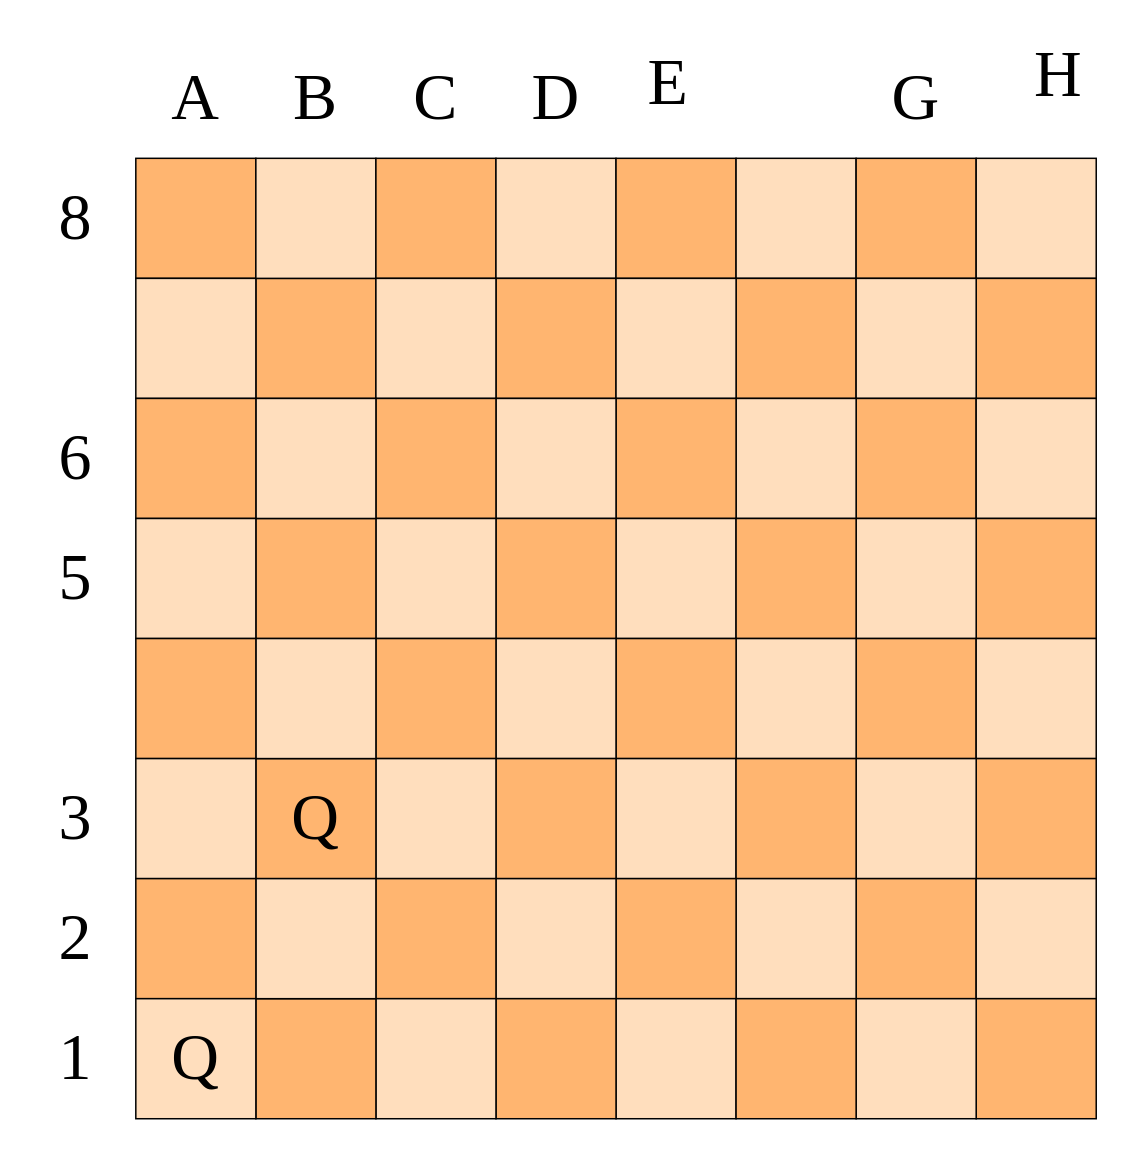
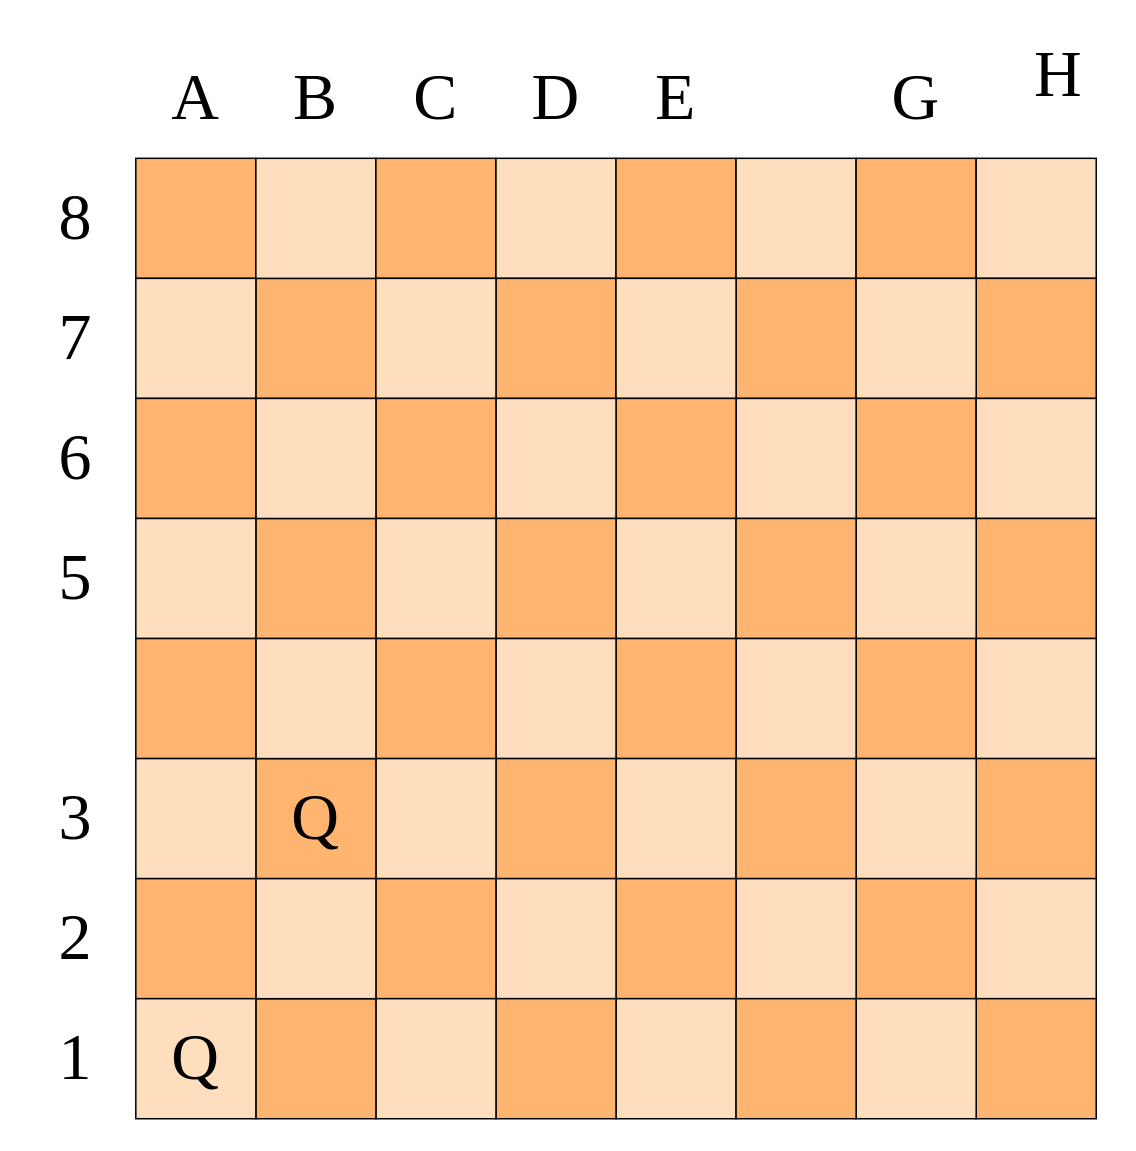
(668, 83) -> (676, 98)
none -> (76, 338)
